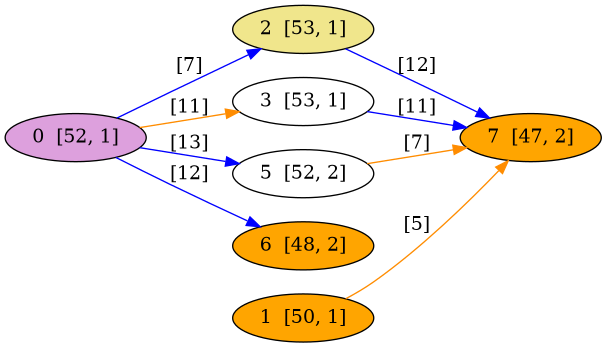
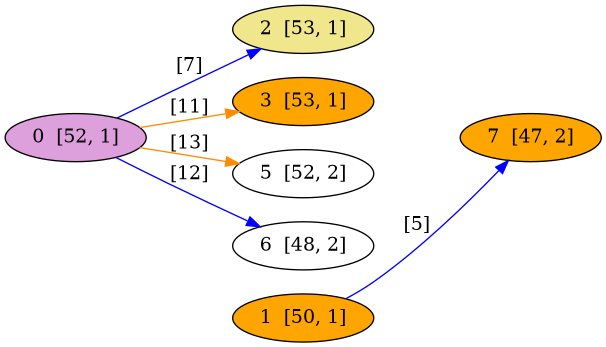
(411, 80) -> none
(303, 102) -> (303, 102)
(410, 118) -> none
(183, 155) -> (183, 155)
(410, 157) -> none
(427, 240) -> (427, 240)
(303, 246) -> (303, 246)
